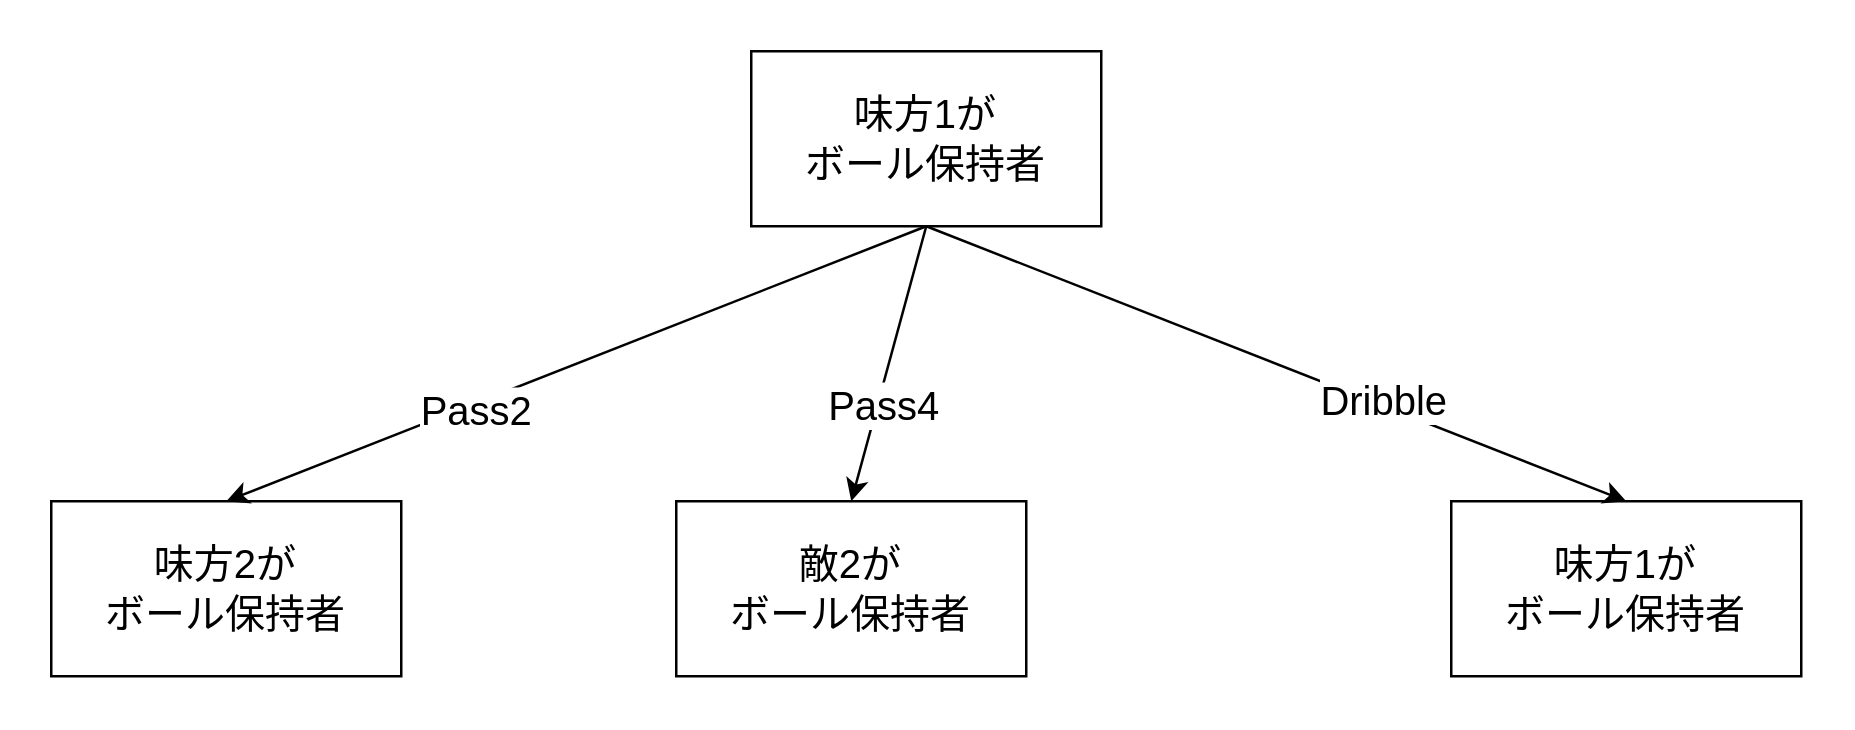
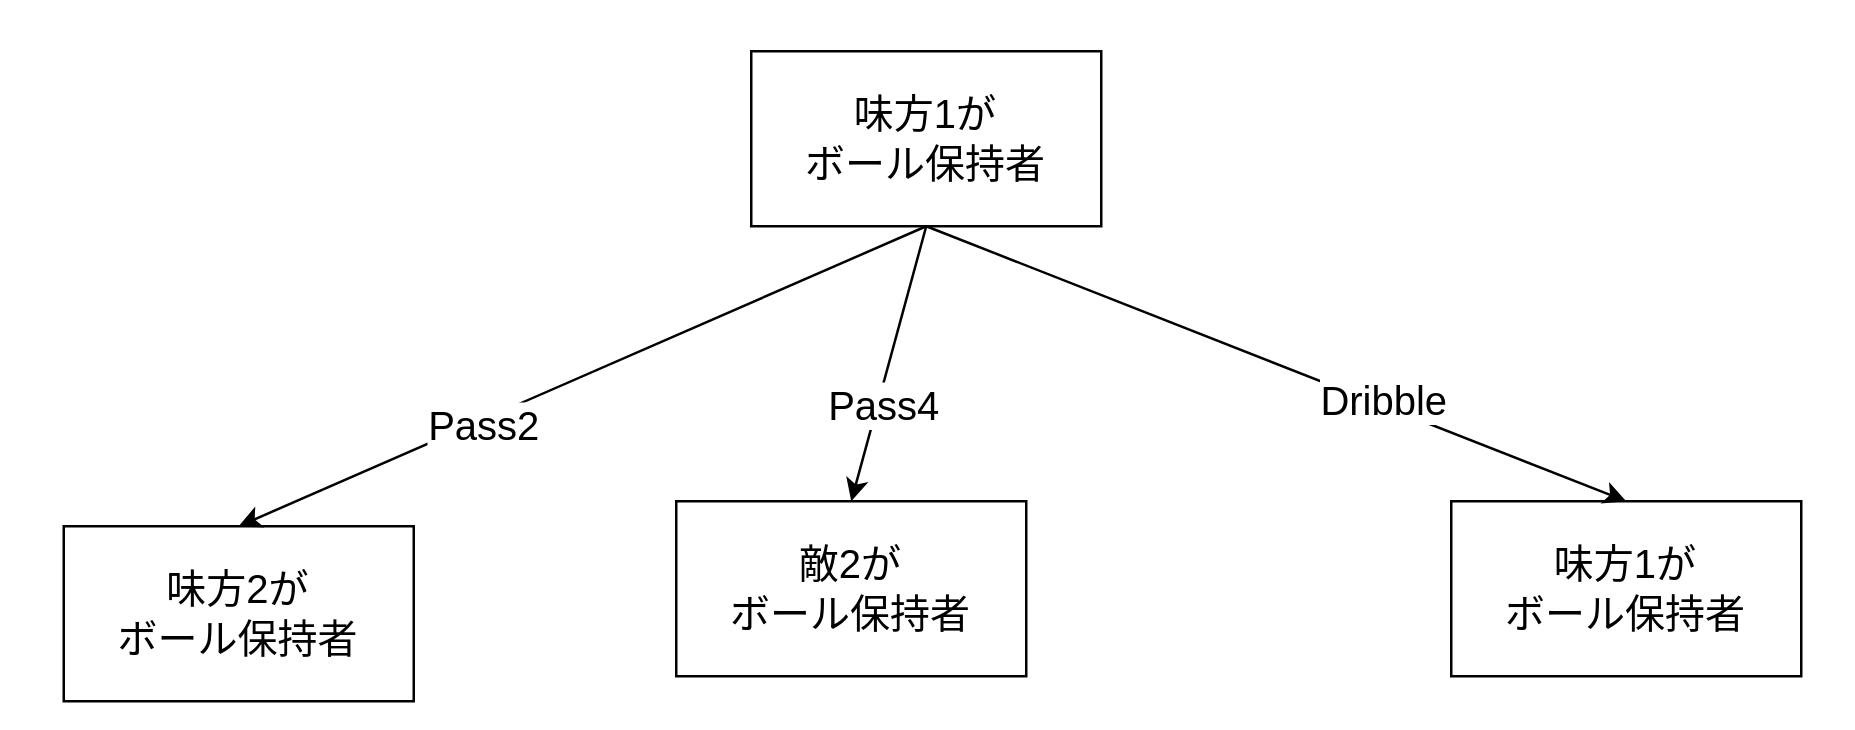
(226, 589) -> (239, 614)
